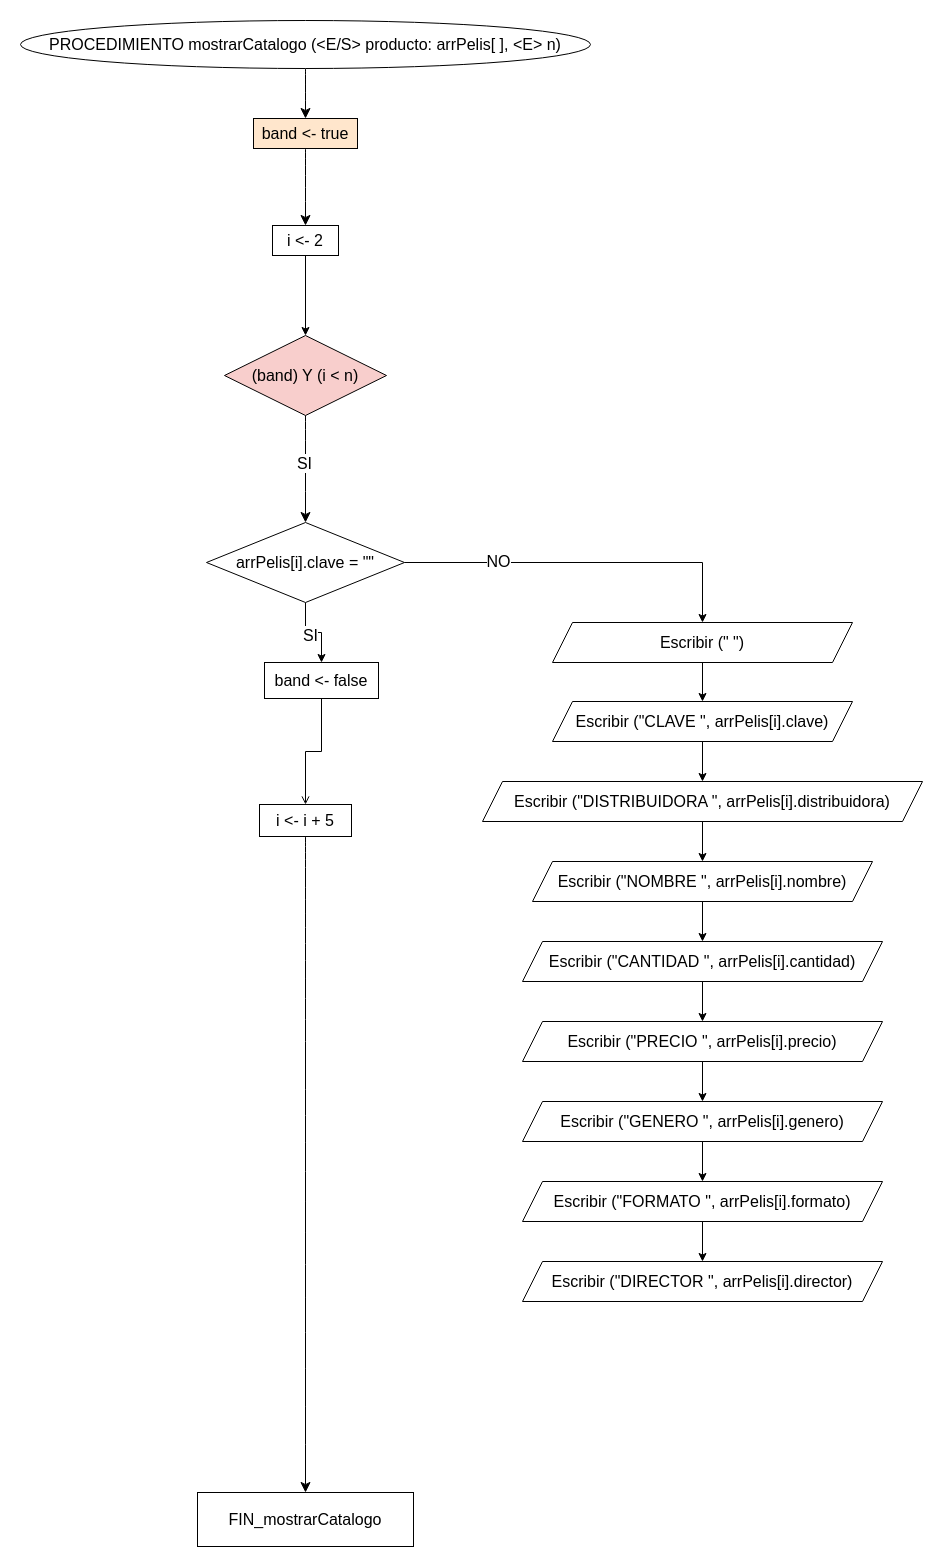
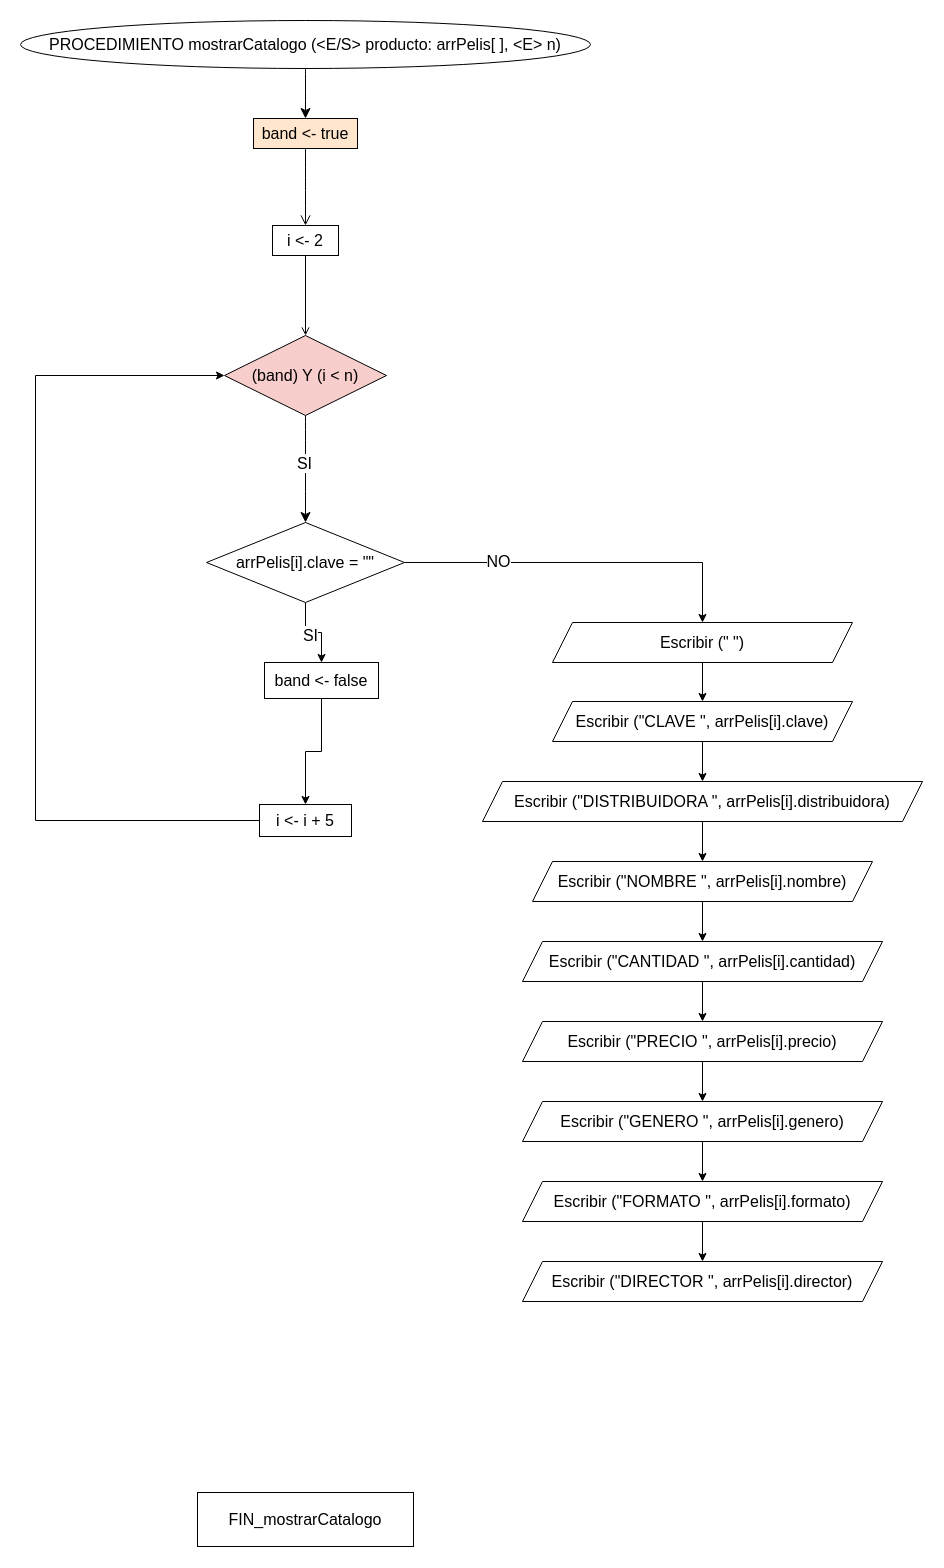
(306, 216) -> (306, 218)
(306, 327) -> (306, 328)
none -> (36, 620)
(306, 797) -> (306, 796)
(306, 1161) -> none
